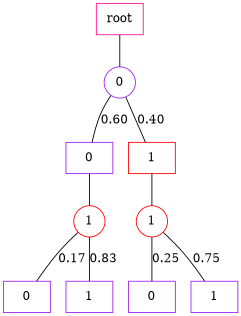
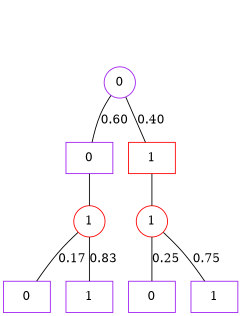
(120, 19) -> none
